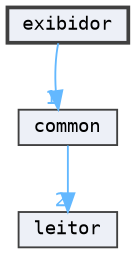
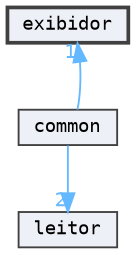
(56, 67) -> (80, 86)
